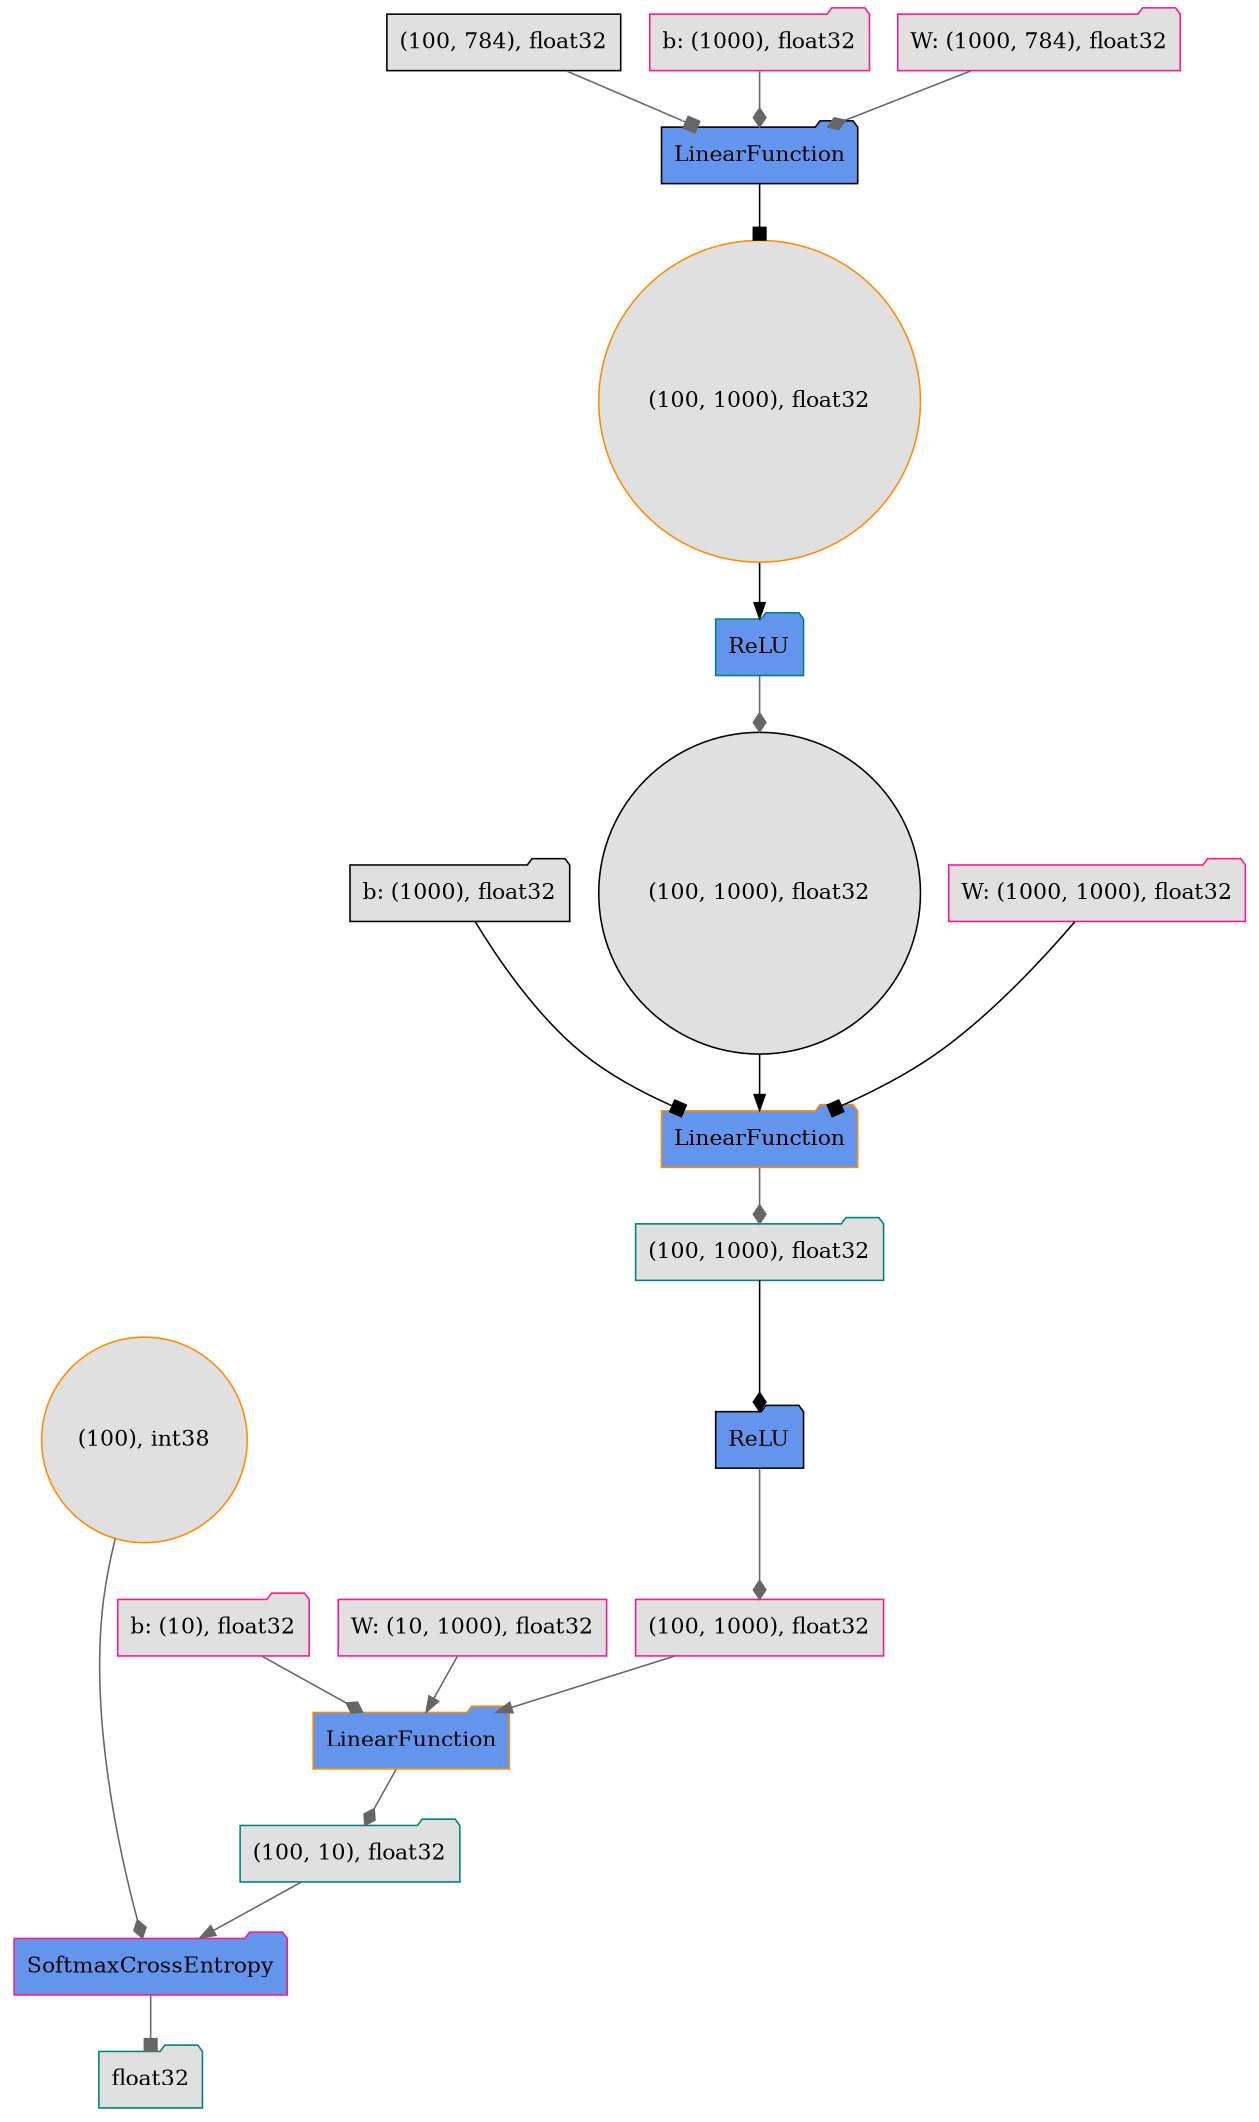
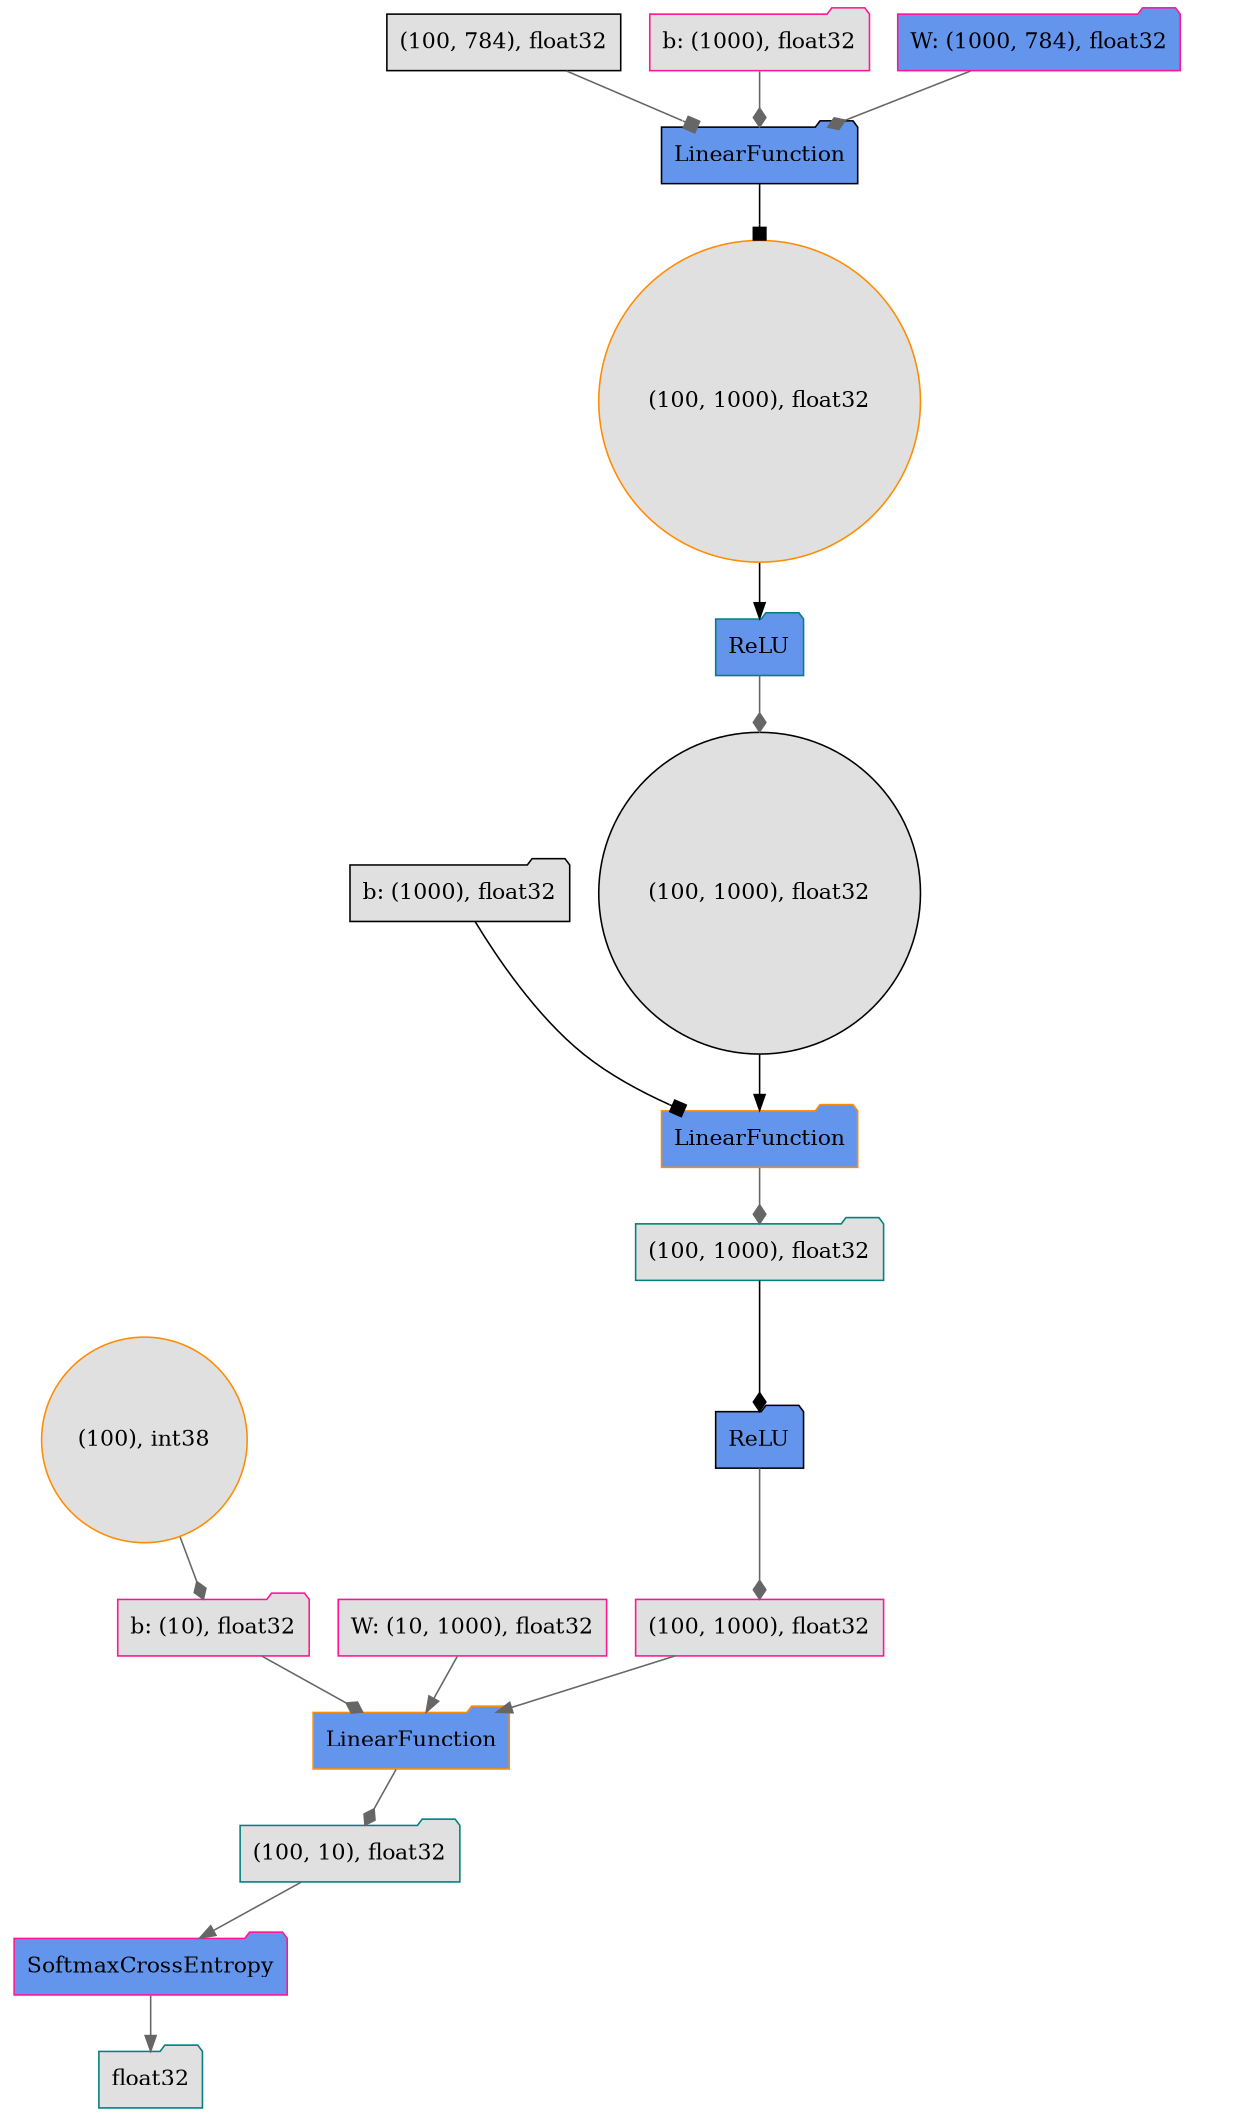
(1039, 42) -> (1039, 42)
(1097, 893) -> none
(103, 1730) -> (188, 1559)
(151, 2015) -> (151, 2015)
